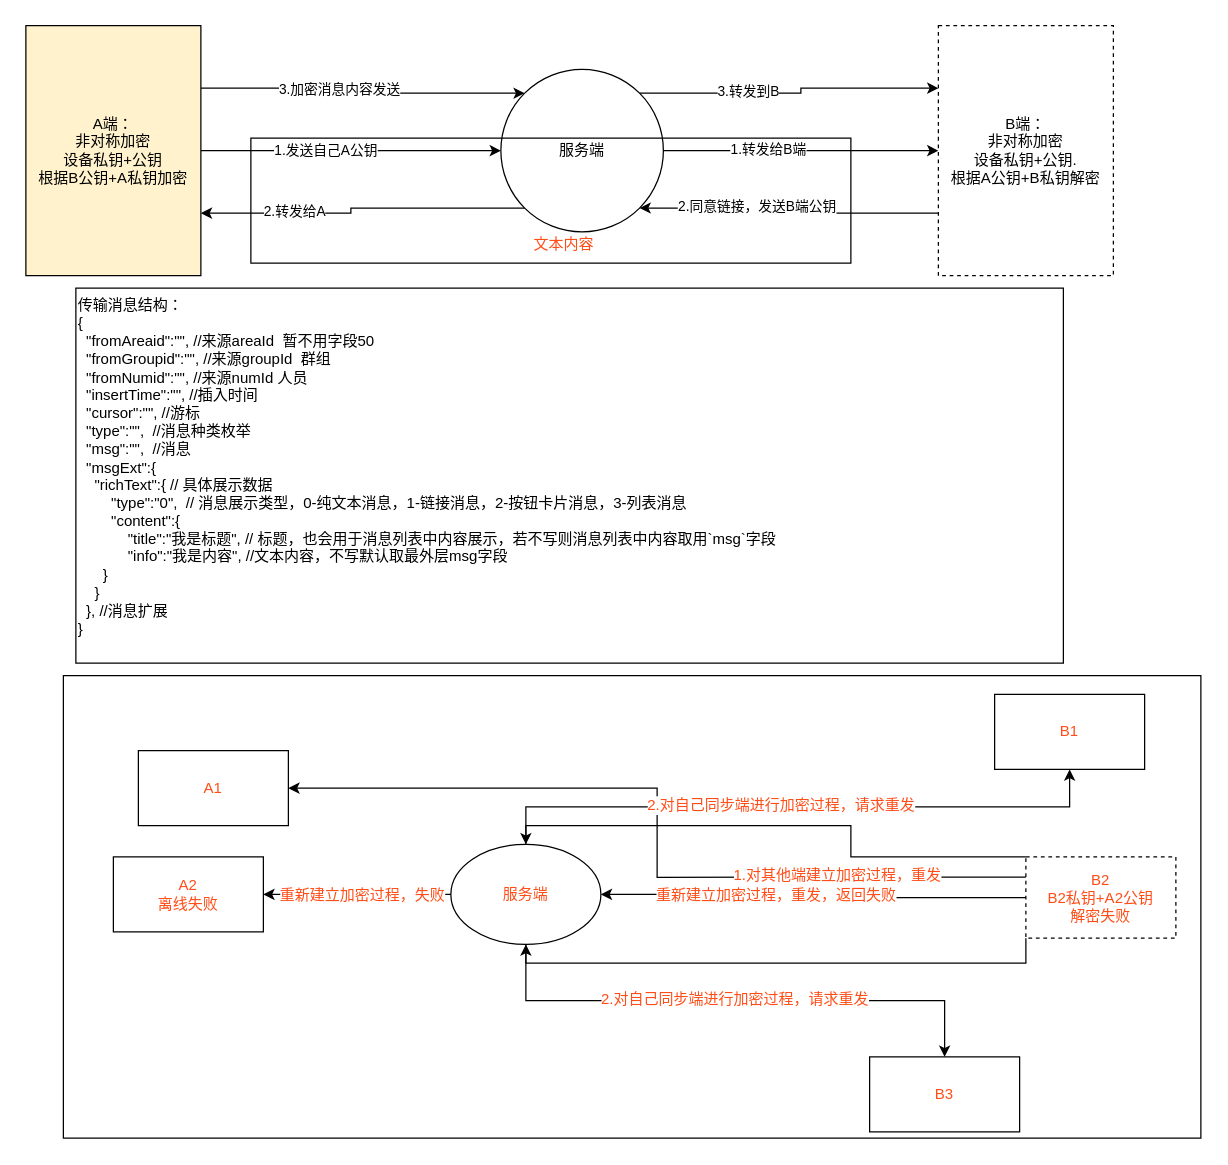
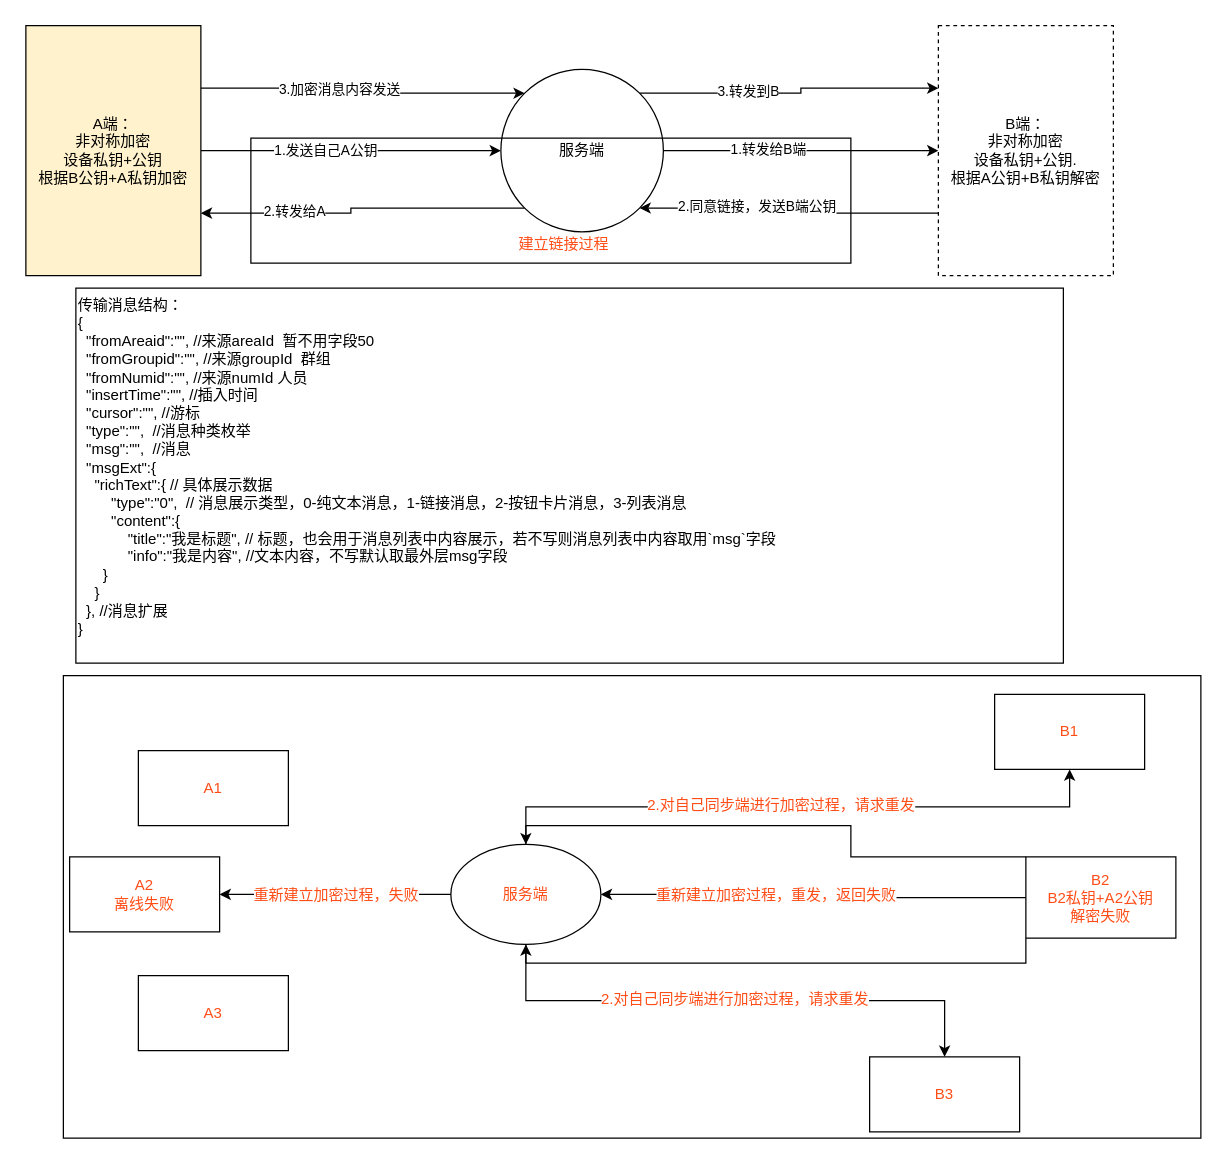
(564, 244) -> (564, 244)
(481, 788) -> none
(188, 894) -> (144, 894)
(1101, 898) -> (1101, 898)
none -> (213, 1013)
